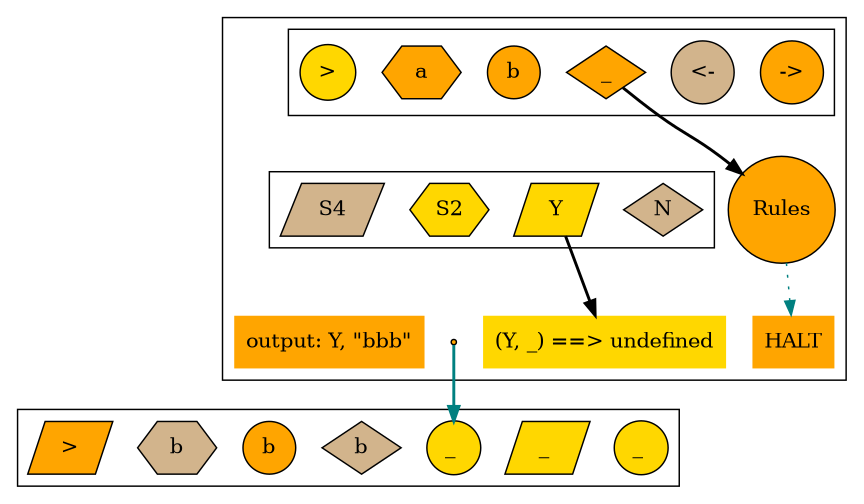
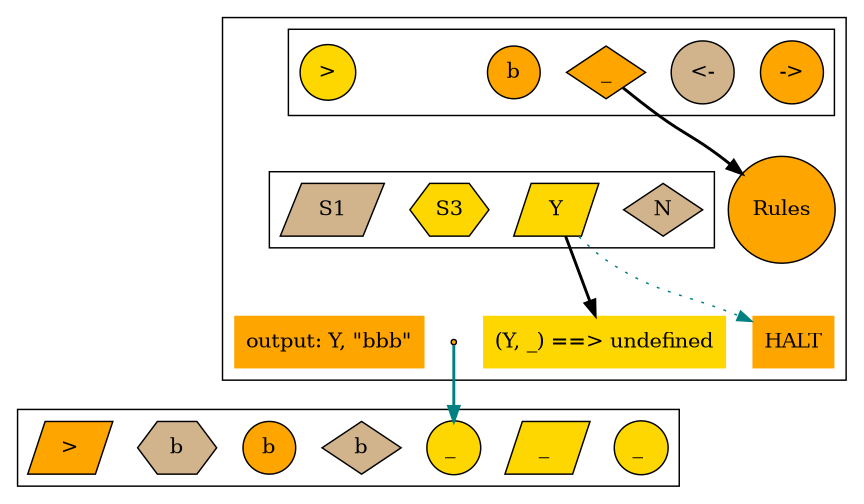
(422, 72) -> none
(332, 210) -> (332, 210)
(449, 210) -> (449, 210)
(788, 282) -> (654, 286)
